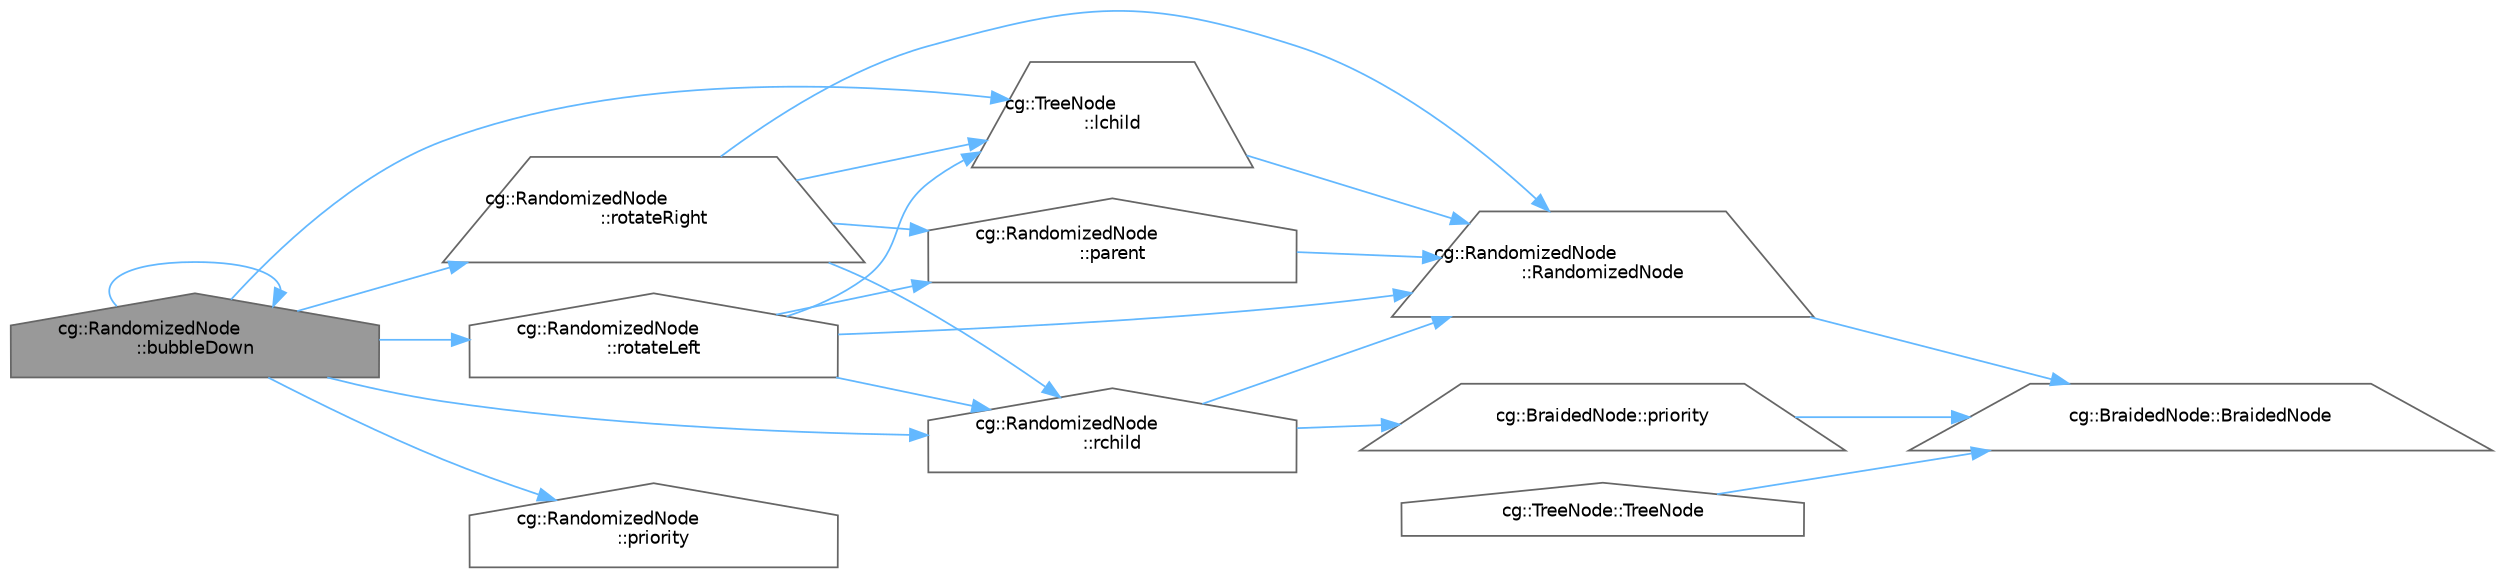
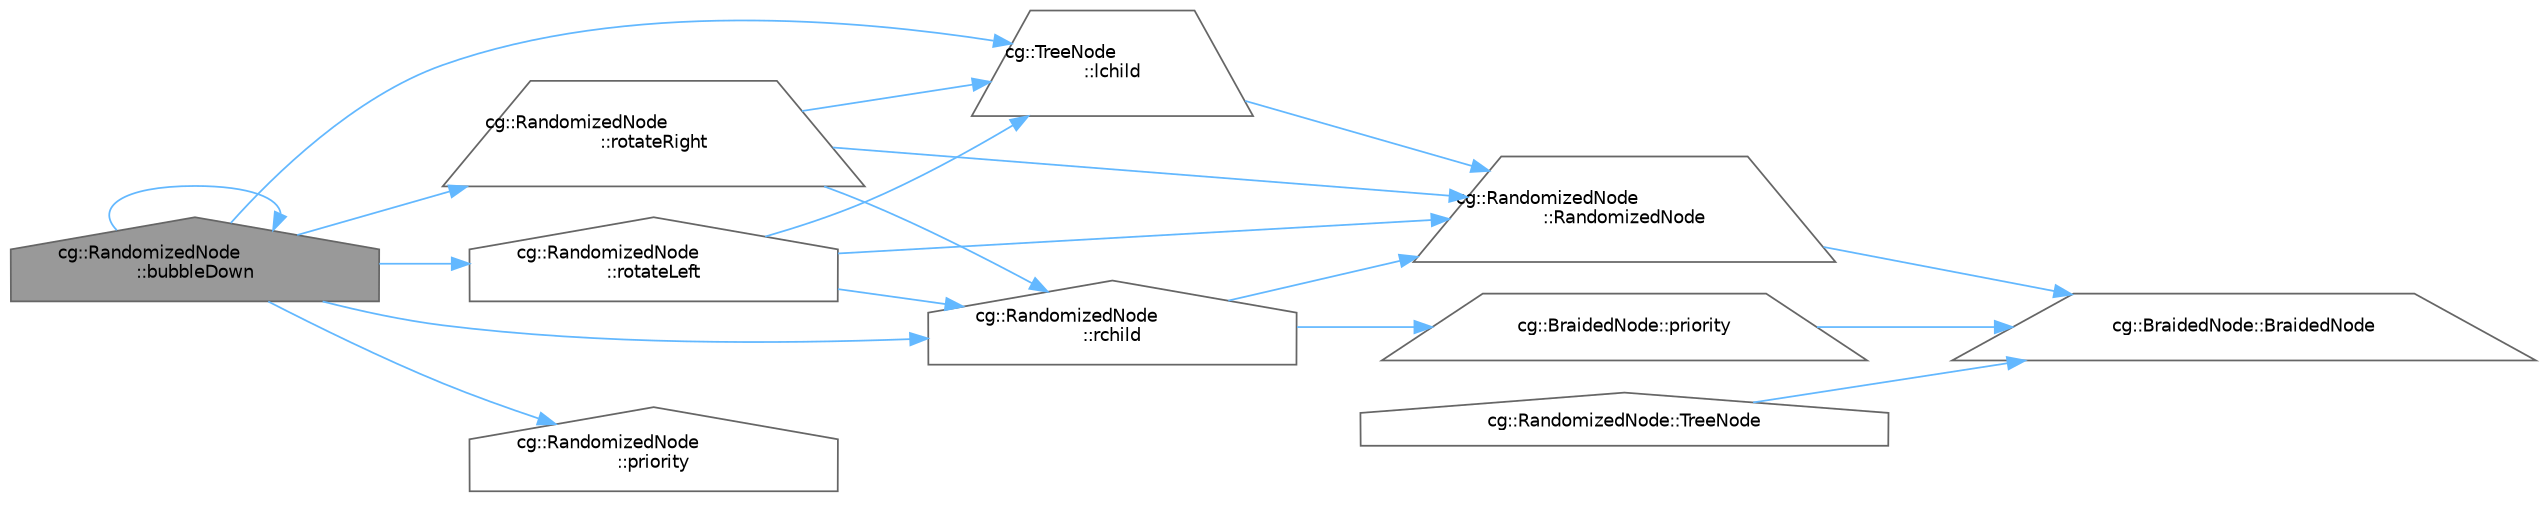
(1112, 245) -> none
(1603, 512) -> (1624, 422)
